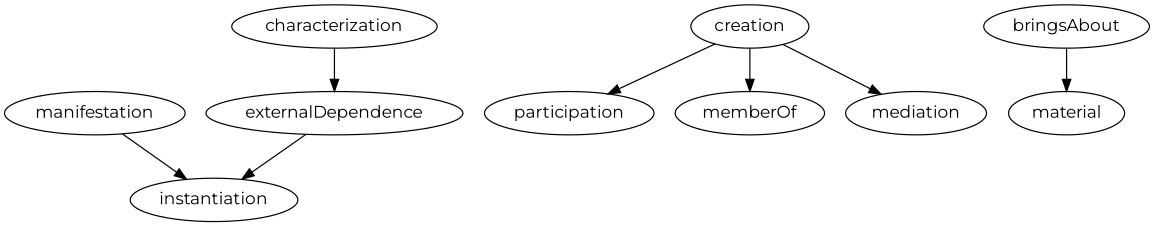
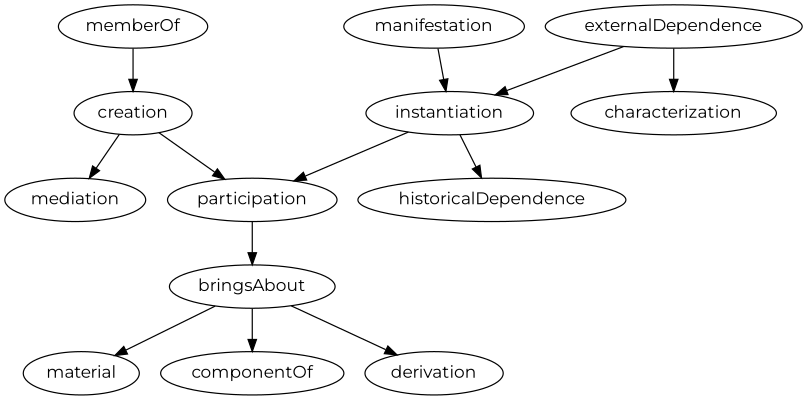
(334, 64) -> (674, 64)
(750, 64) -> (133, 64)
none -> (357, 154)
none -> (492, 200)
none -> (252, 237)
none -> (252, 373)
none -> (434, 373)
